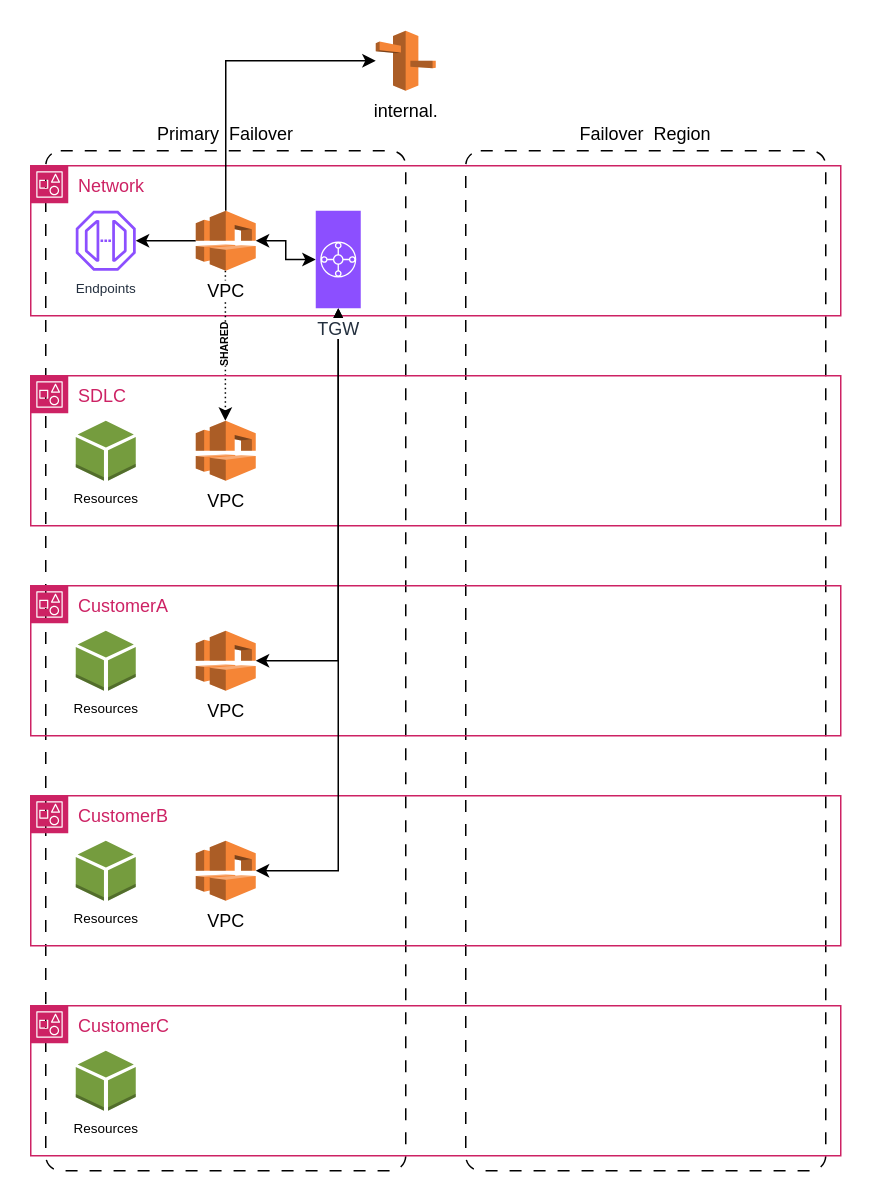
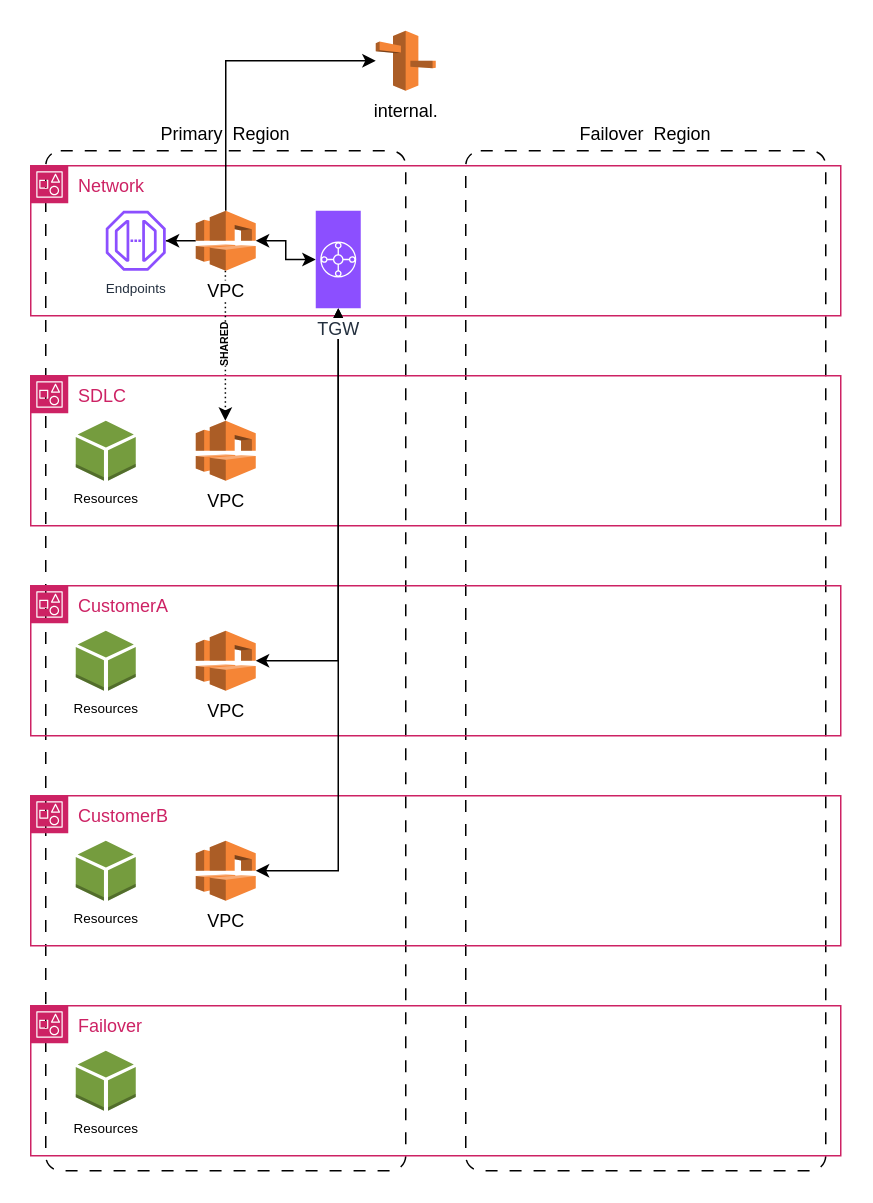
(226, 135) -> (226, 135)
(106, 241) -> (136, 241)
(124, 1027) -> (114, 1027)
